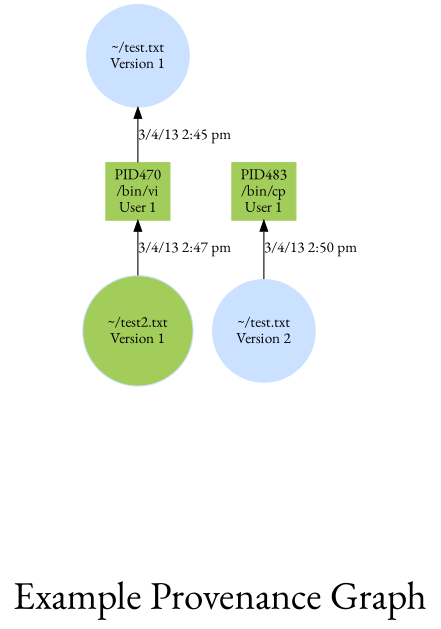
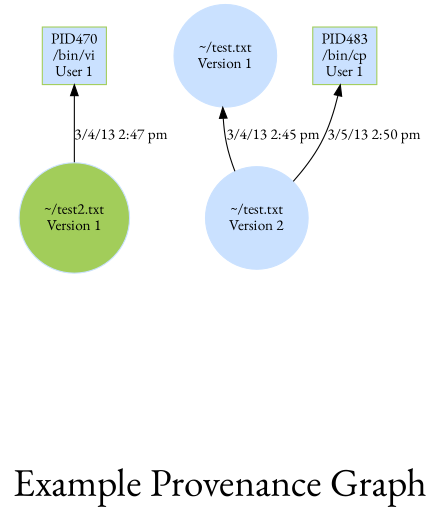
(138, 140) -> (227, 145)
(138, 191) -> (74, 56)
(264, 191) -> (345, 56)
(311, 248) -> (375, 135)
